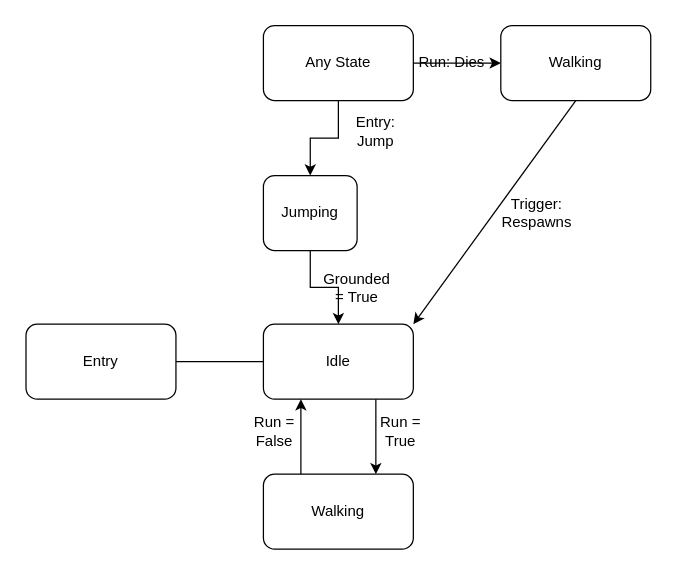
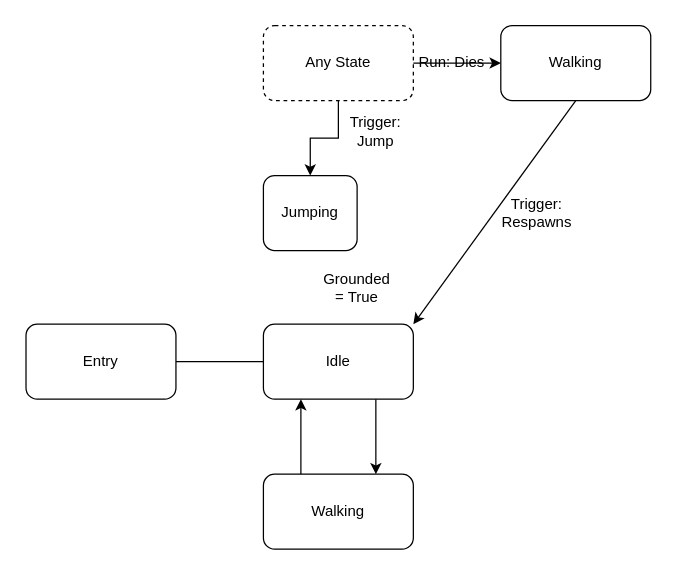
(338, 63) -> (338, 63)
(376, 132) -> (376, 132)
(320, 288) -> none
(274, 432) -> none
(401, 432) -> none
